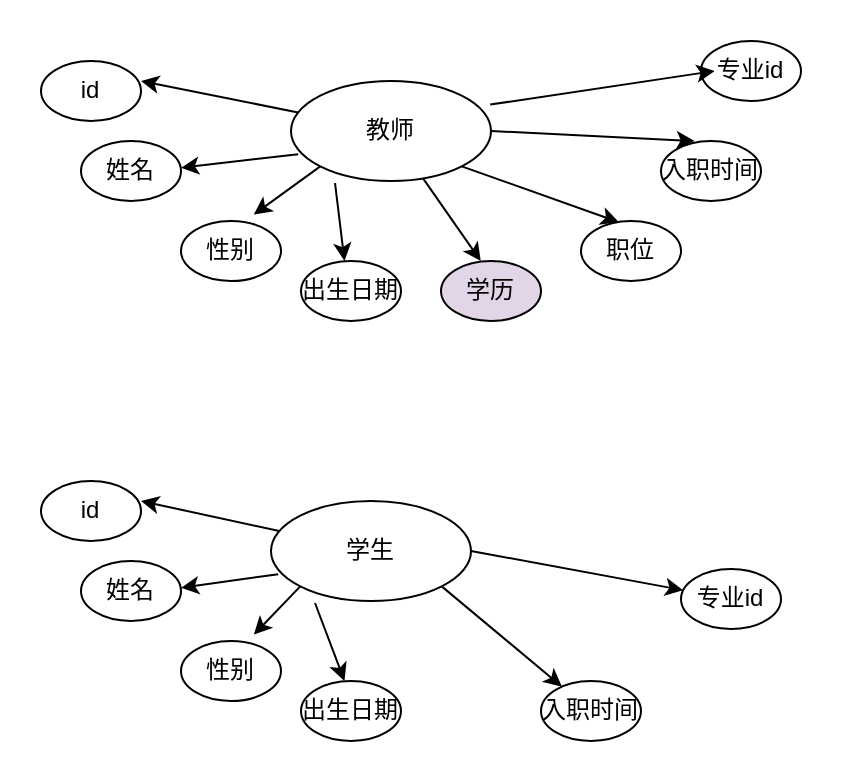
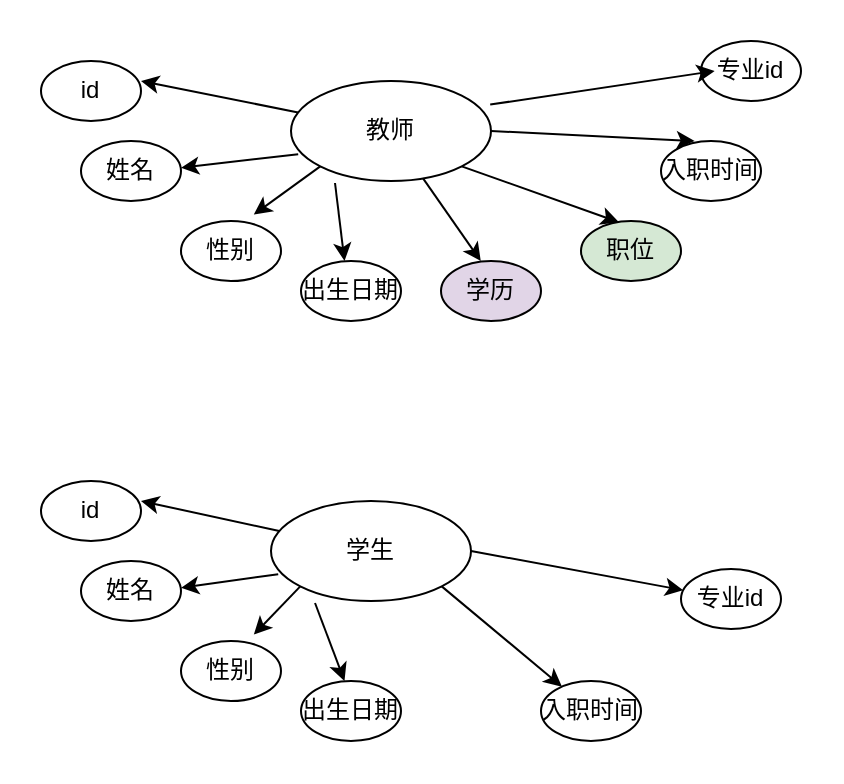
(631, 251) -> (631, 251)
